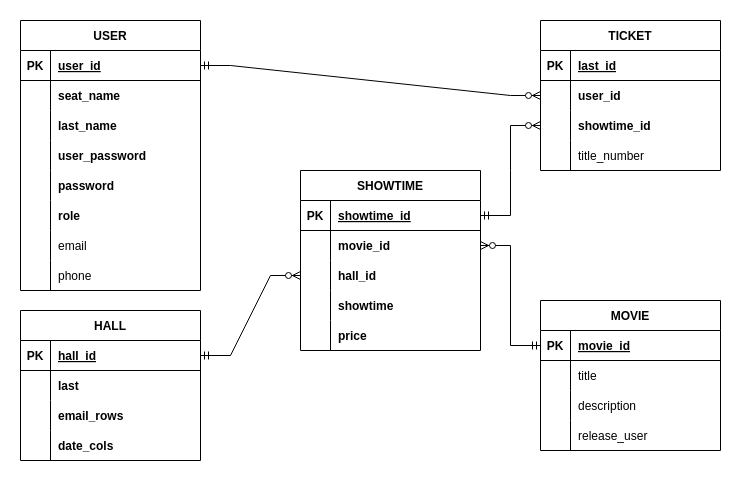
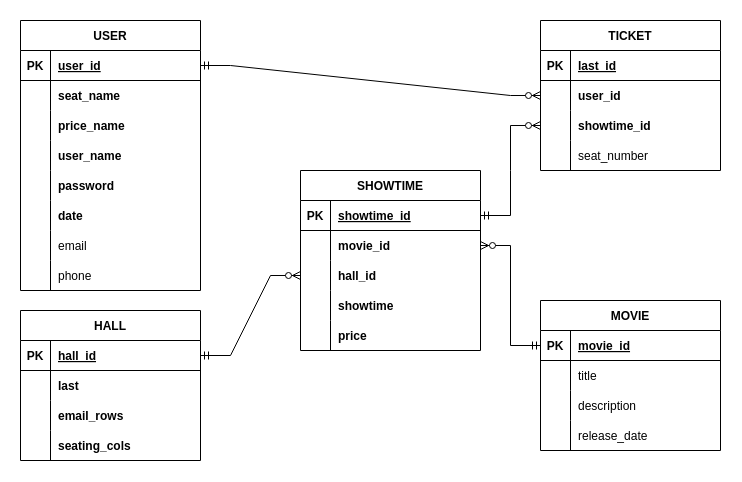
(87, 126) -> (90, 126)
(102, 156) -> (88, 156)
(615, 156) -> (615, 156)
(70, 216) -> (71, 216)
(617, 436) -> (617, 436)
(87, 446) -> (95, 446)
